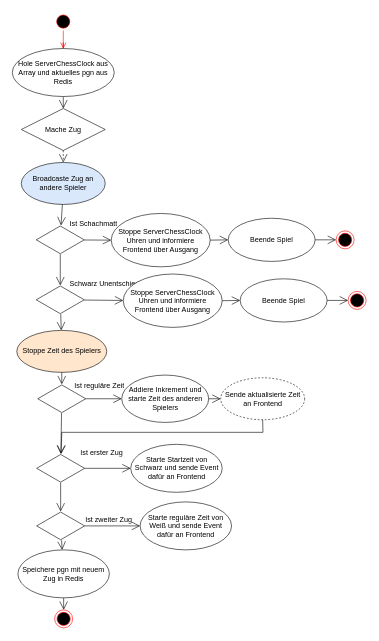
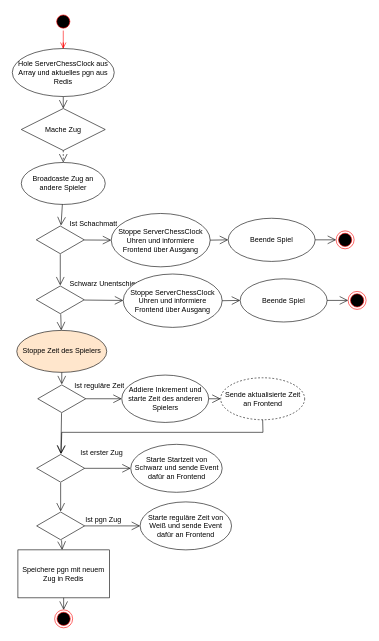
(63, 183) -> (63, 183)
(113, 520) -> (106, 520)
(64, 574) -> (64, 574)
